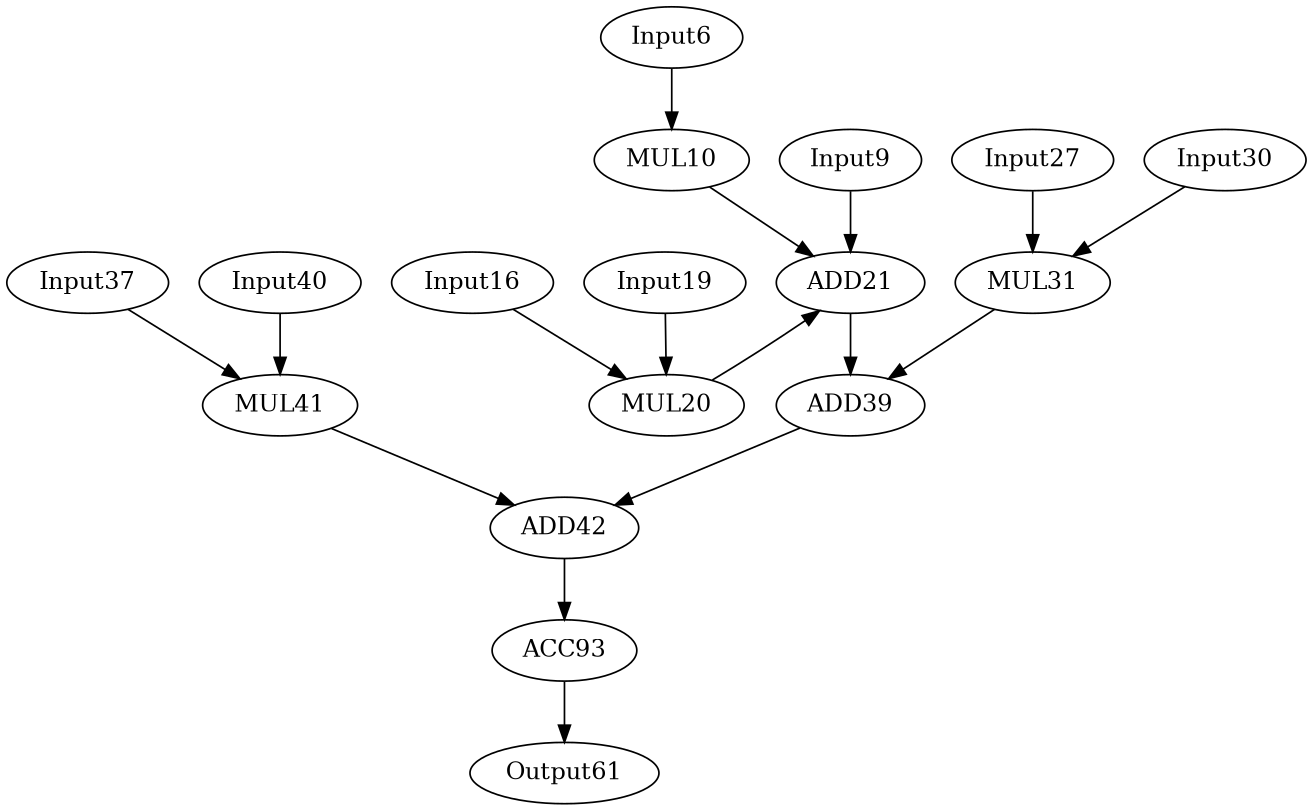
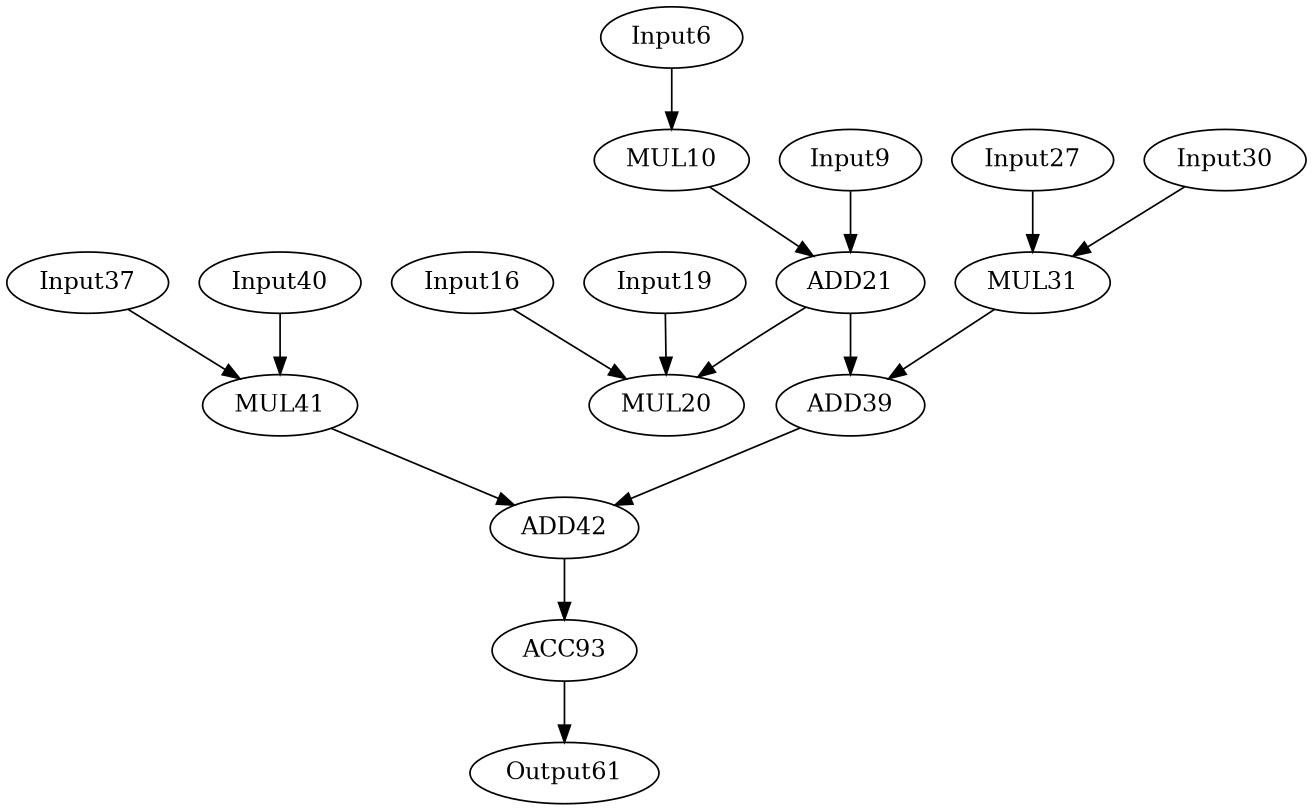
(759, 351) -> (759, 337)
